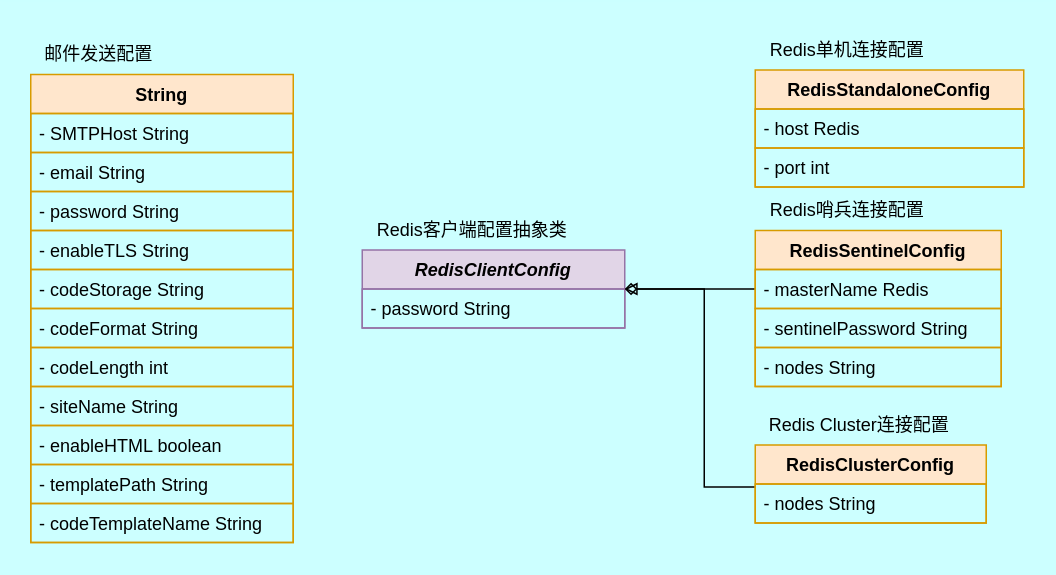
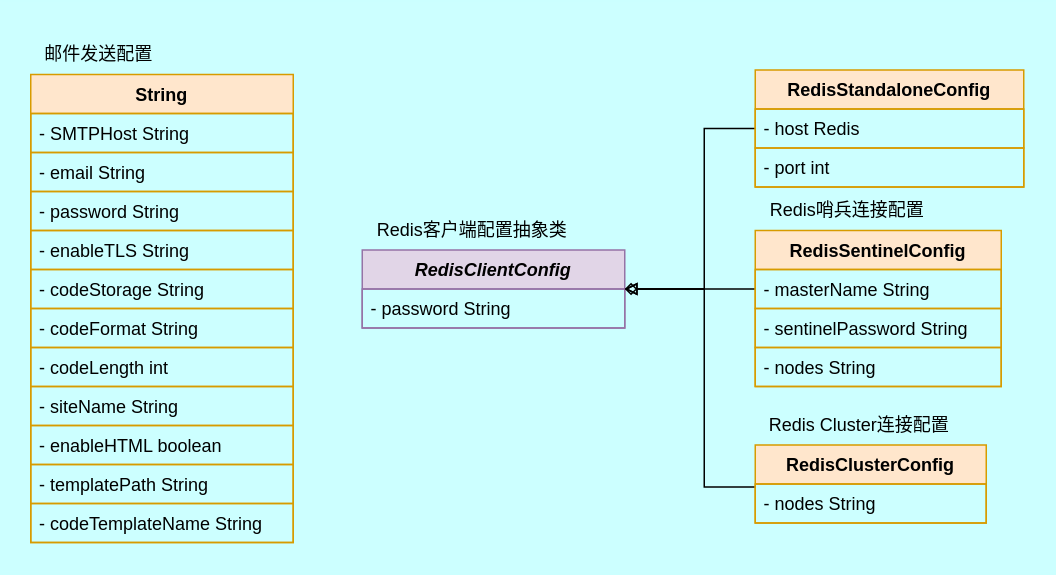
(846, 50) -> none
none -> (704, 181)
(848, 291) -> (853, 291)
